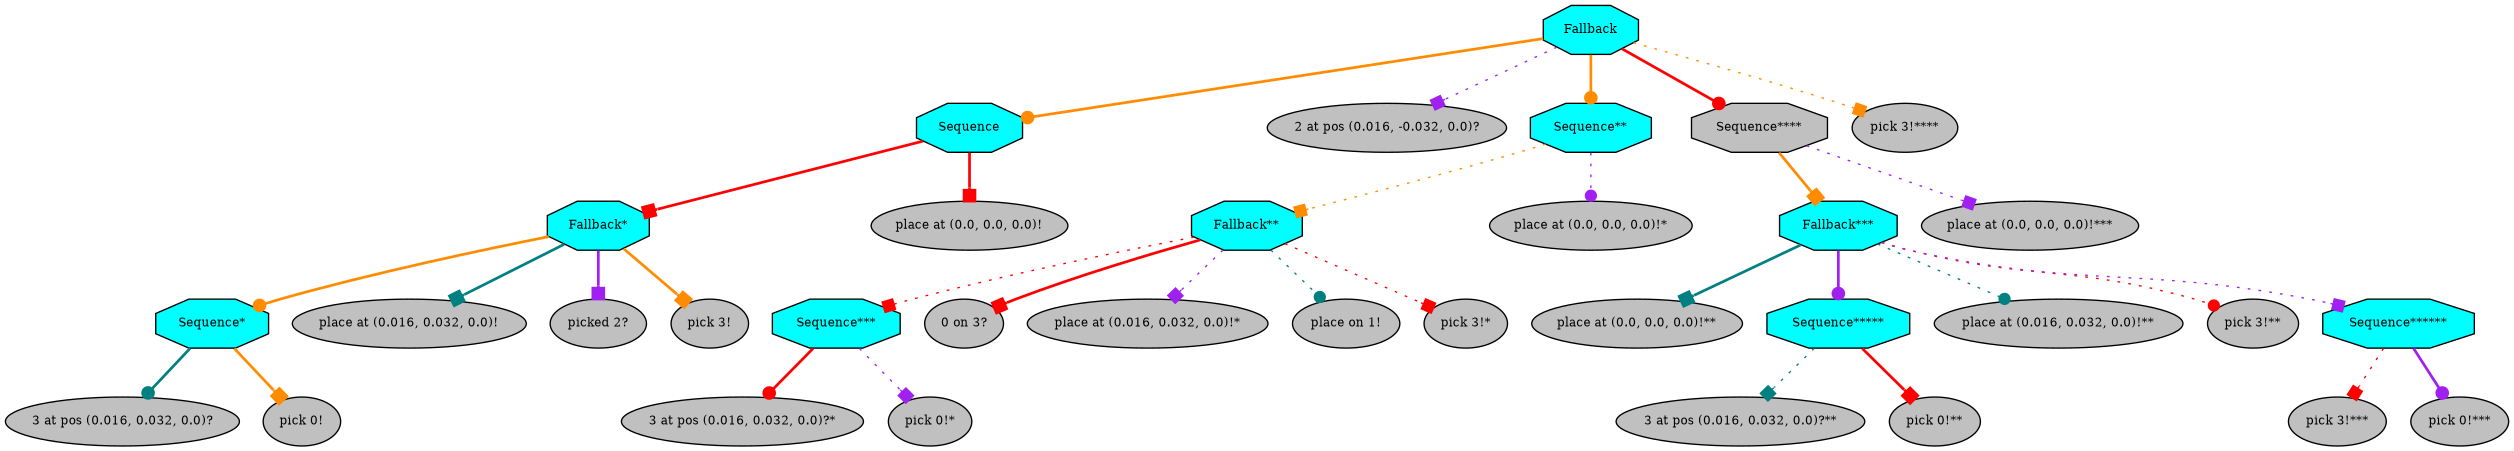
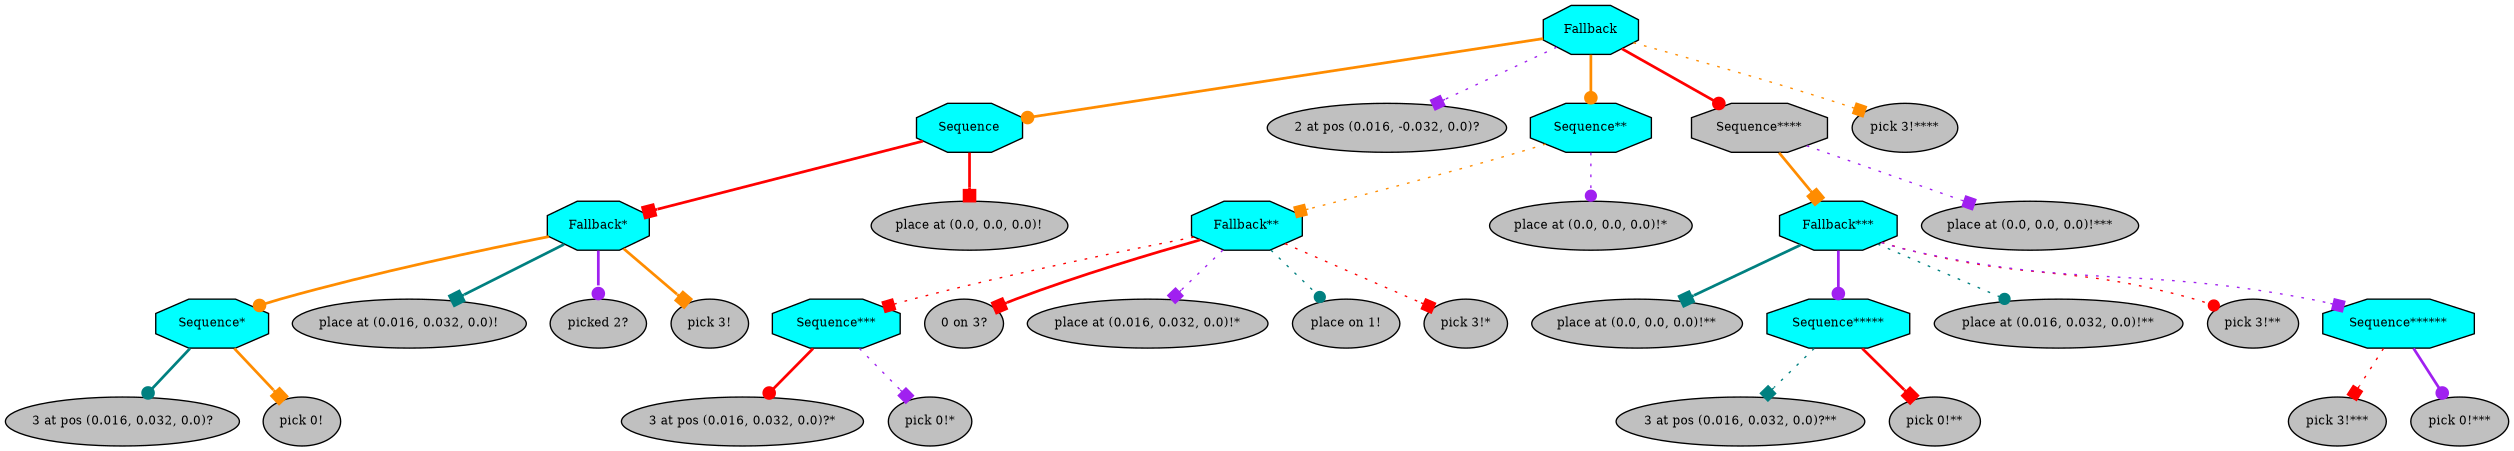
(598, 268) -> (598, 268)
